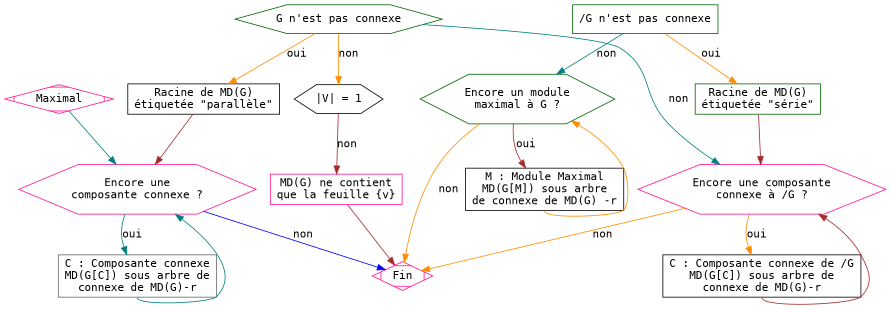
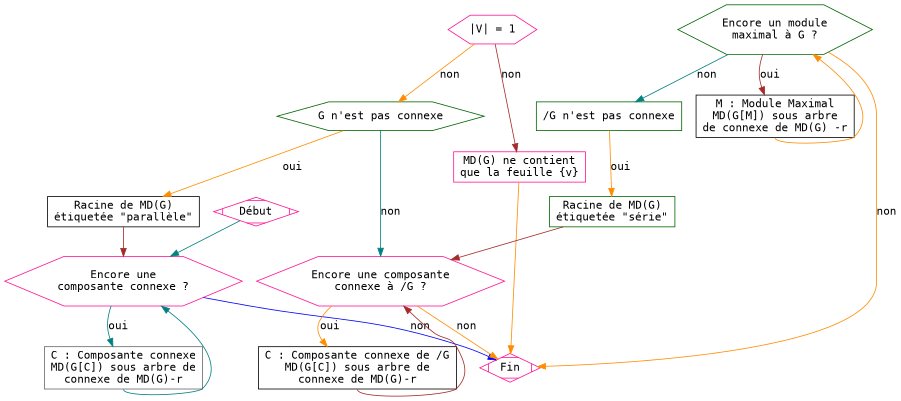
(593, 52) -> (686, 76)
(339, 55) -> (440, 70)
(59, 99) -> (256, 212)
(339, 99) -> (492, 30)
(369, 232) -> (515, 264)
